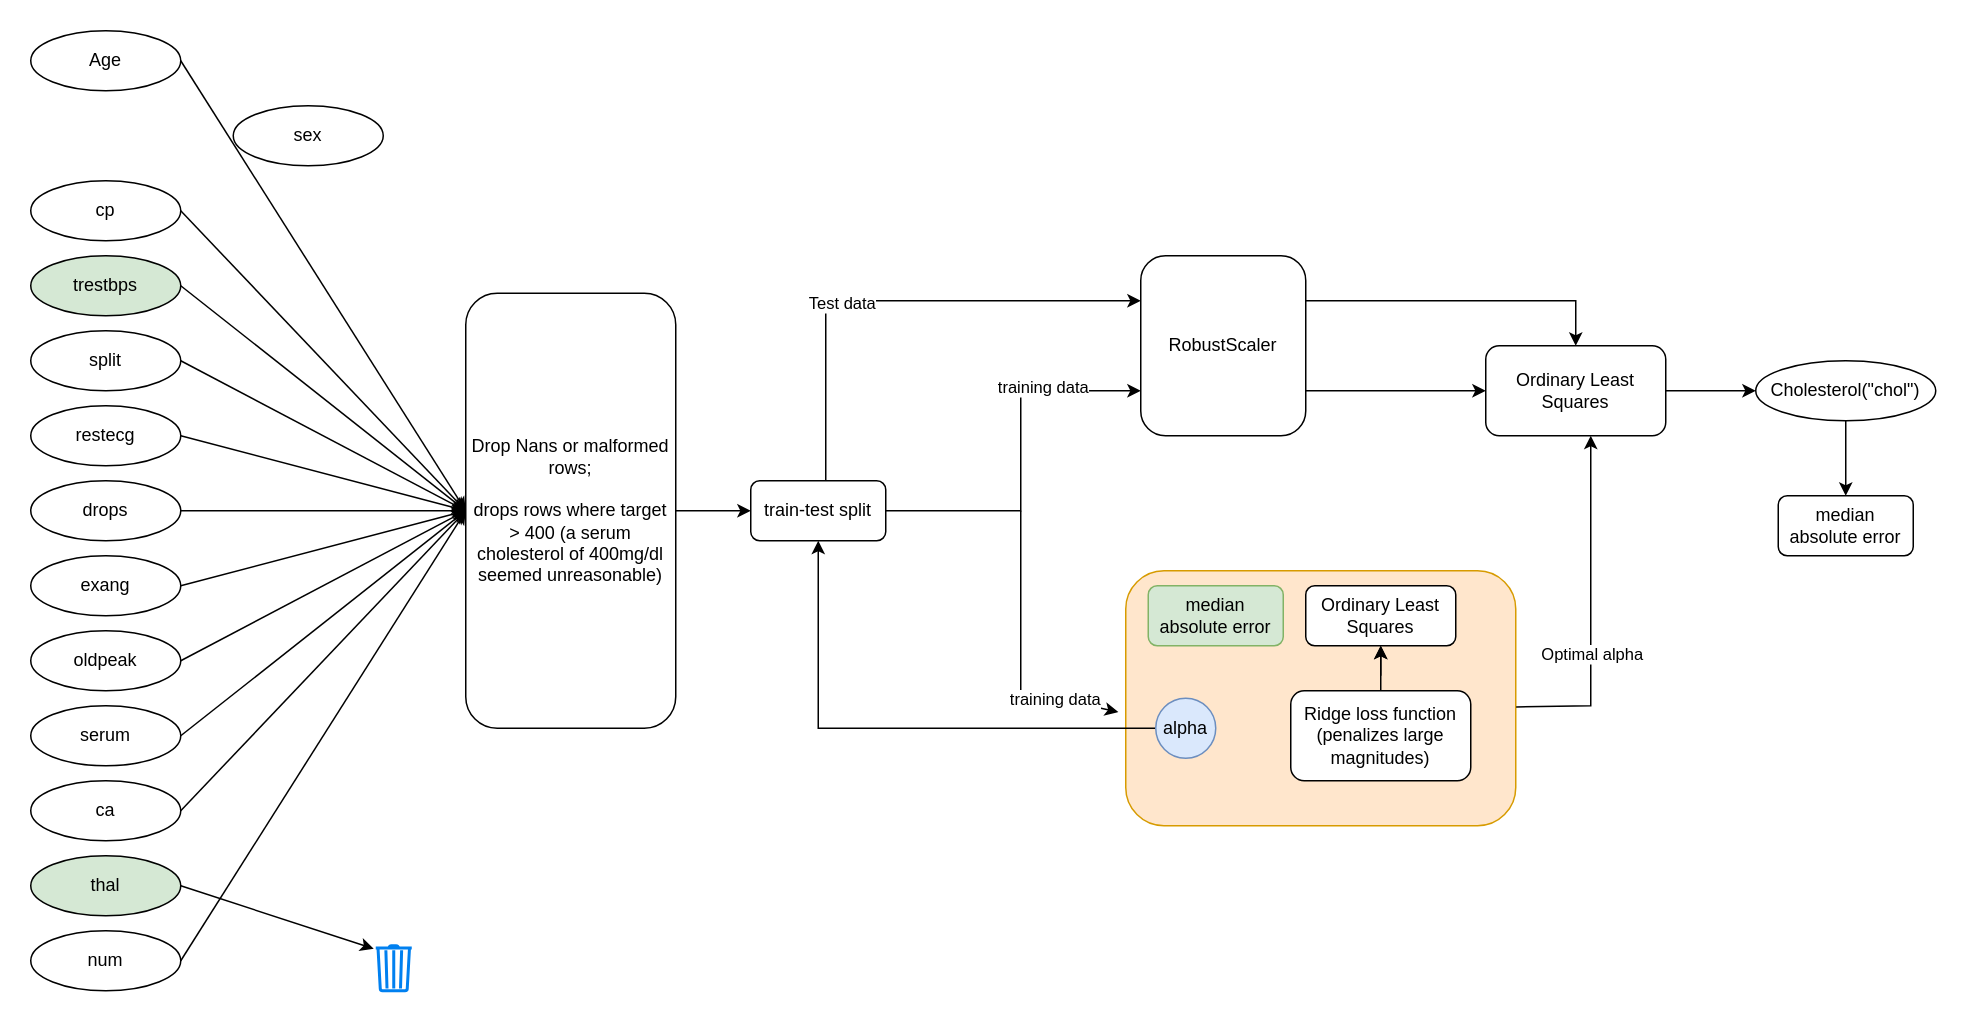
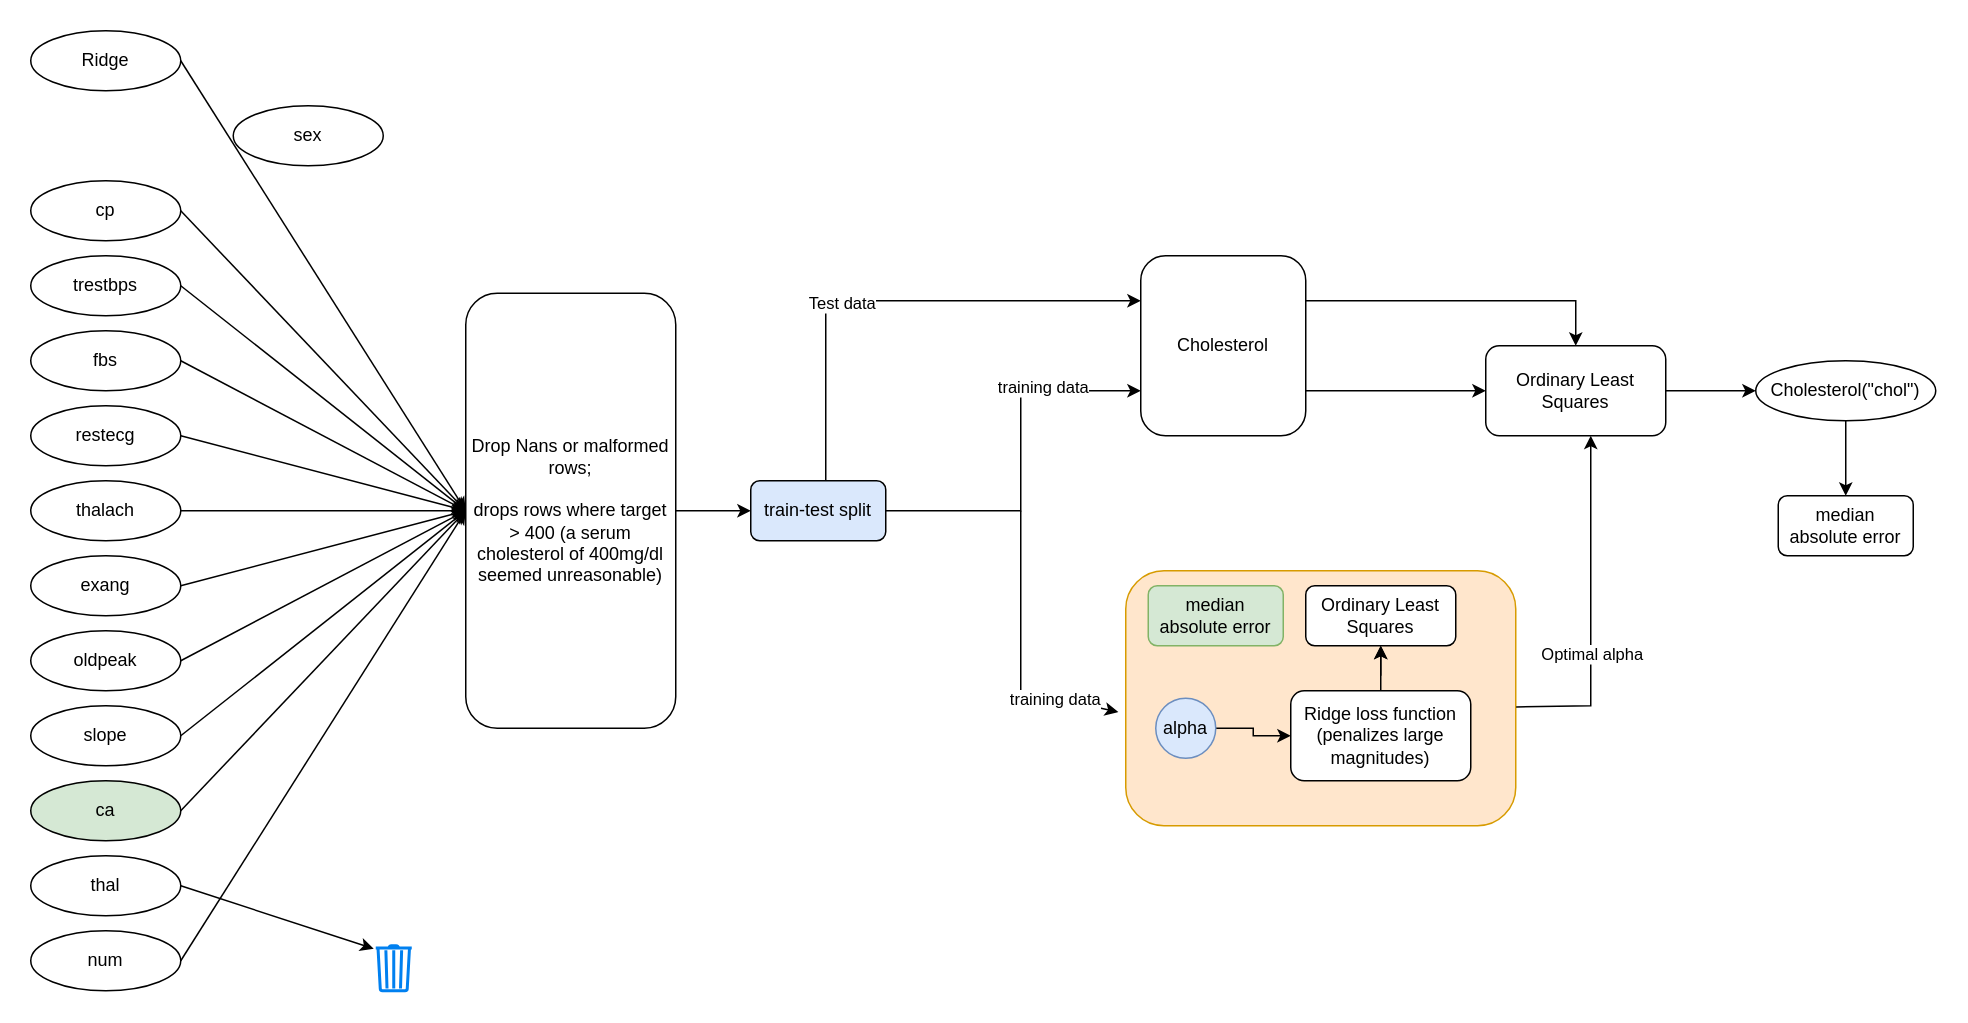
(106, 61) -> (106, 61)
(106, 286) -> (106, 286)
(1223, 346) -> (1223, 346)
(106, 361) -> (106, 361)
(106, 511) -> (106, 511)
(818, 511) -> (818, 511)
(898, 728) -> (1251, 728)
(106, 736) -> (106, 736)
(106, 811) -> (106, 811)
(106, 886) -> (106, 886)
